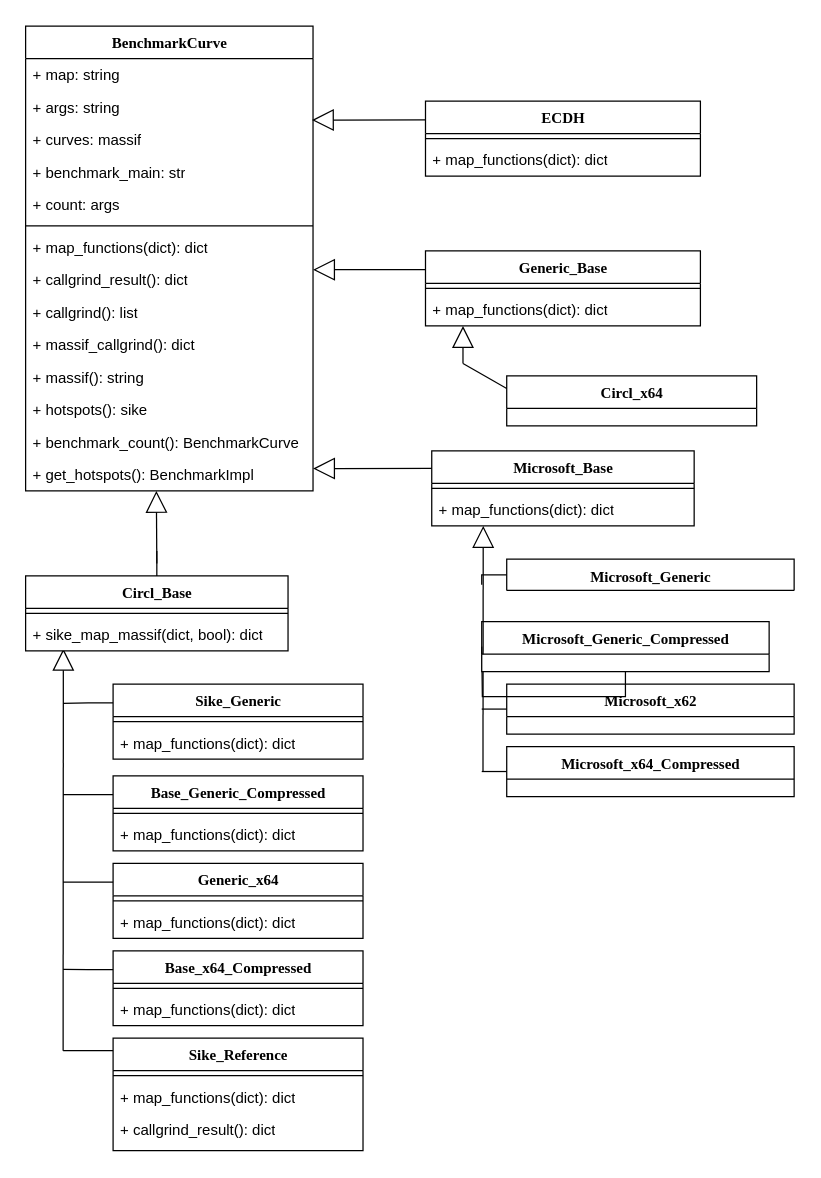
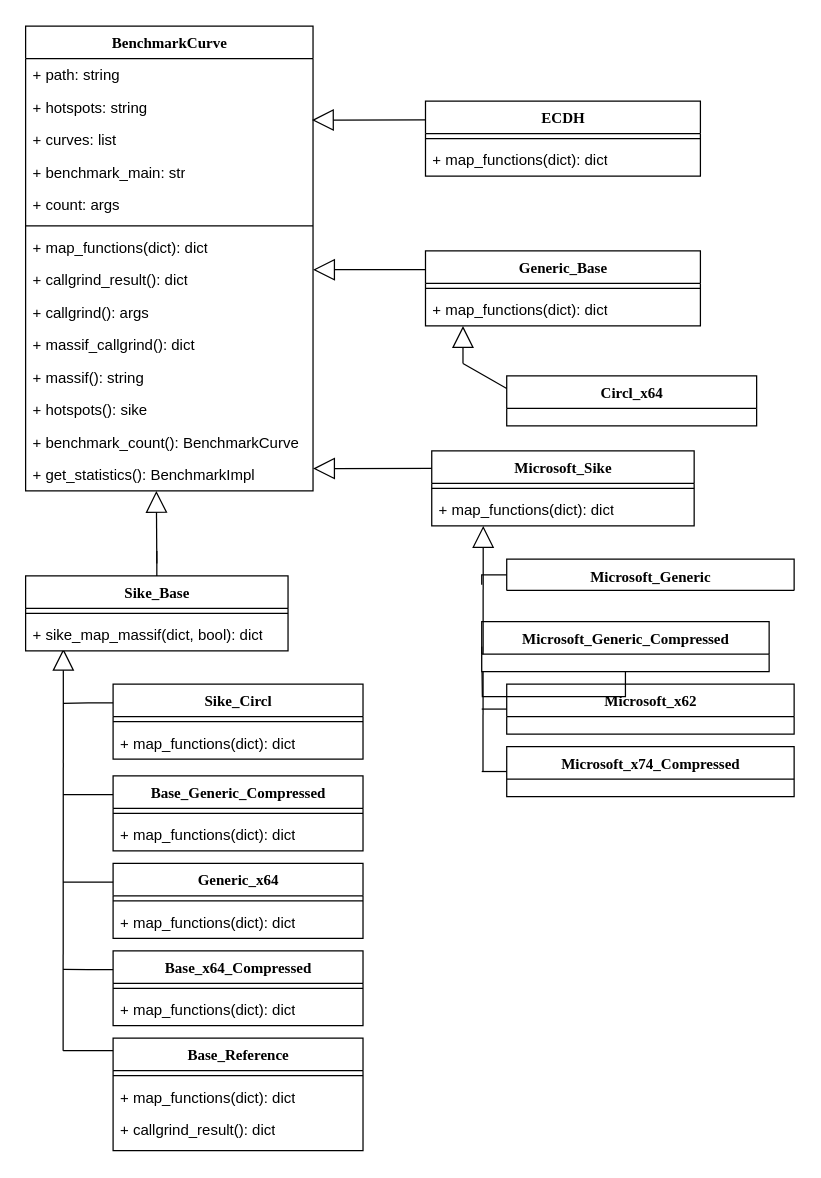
(80, 76) -> (84, 76)
(84, 108) -> (101, 108)
(93, 141) -> (82, 141)
(97, 313) -> (101, 313)
(564, 468) -> (564, 468)
(156, 476) -> (160, 476)
(158, 593) -> (158, 593)
(239, 702) -> (239, 702)
(651, 765) -> (651, 765)
(239, 1056) -> (239, 1056)
